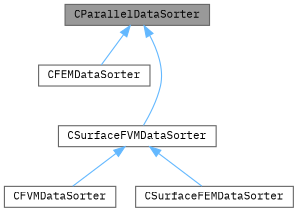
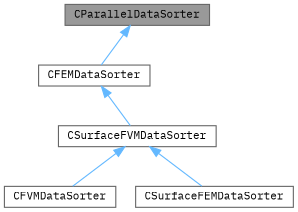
(161, 81) -> (119, 110)
